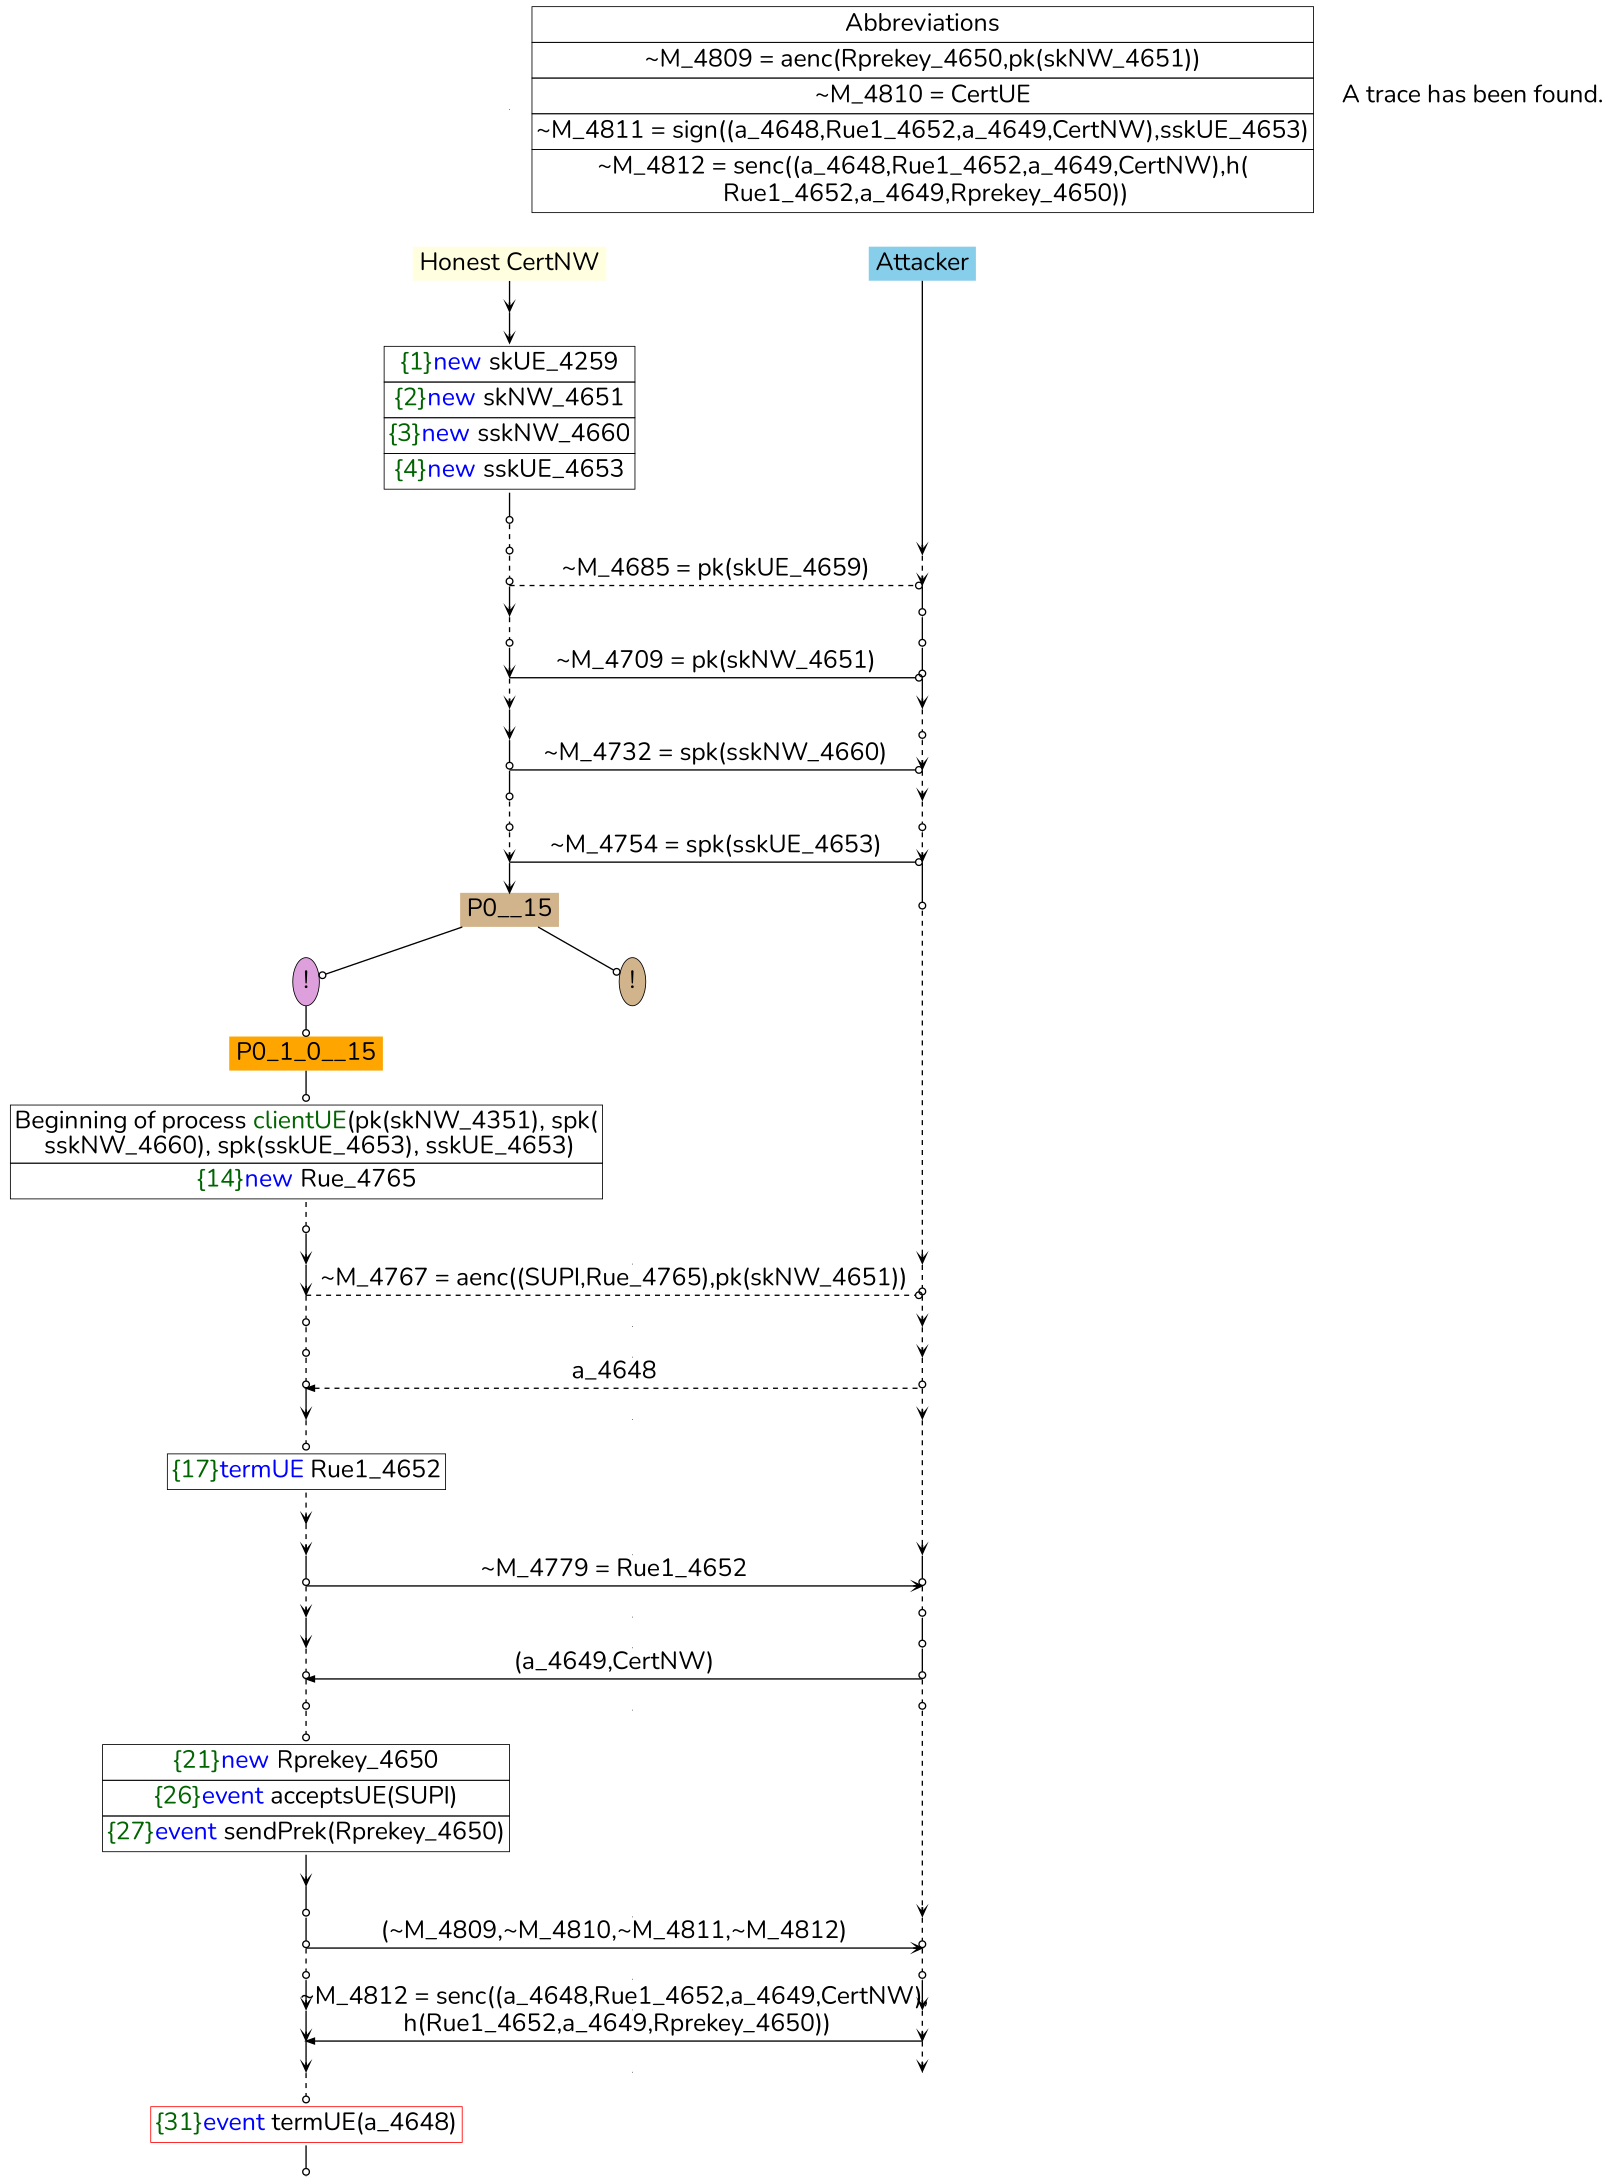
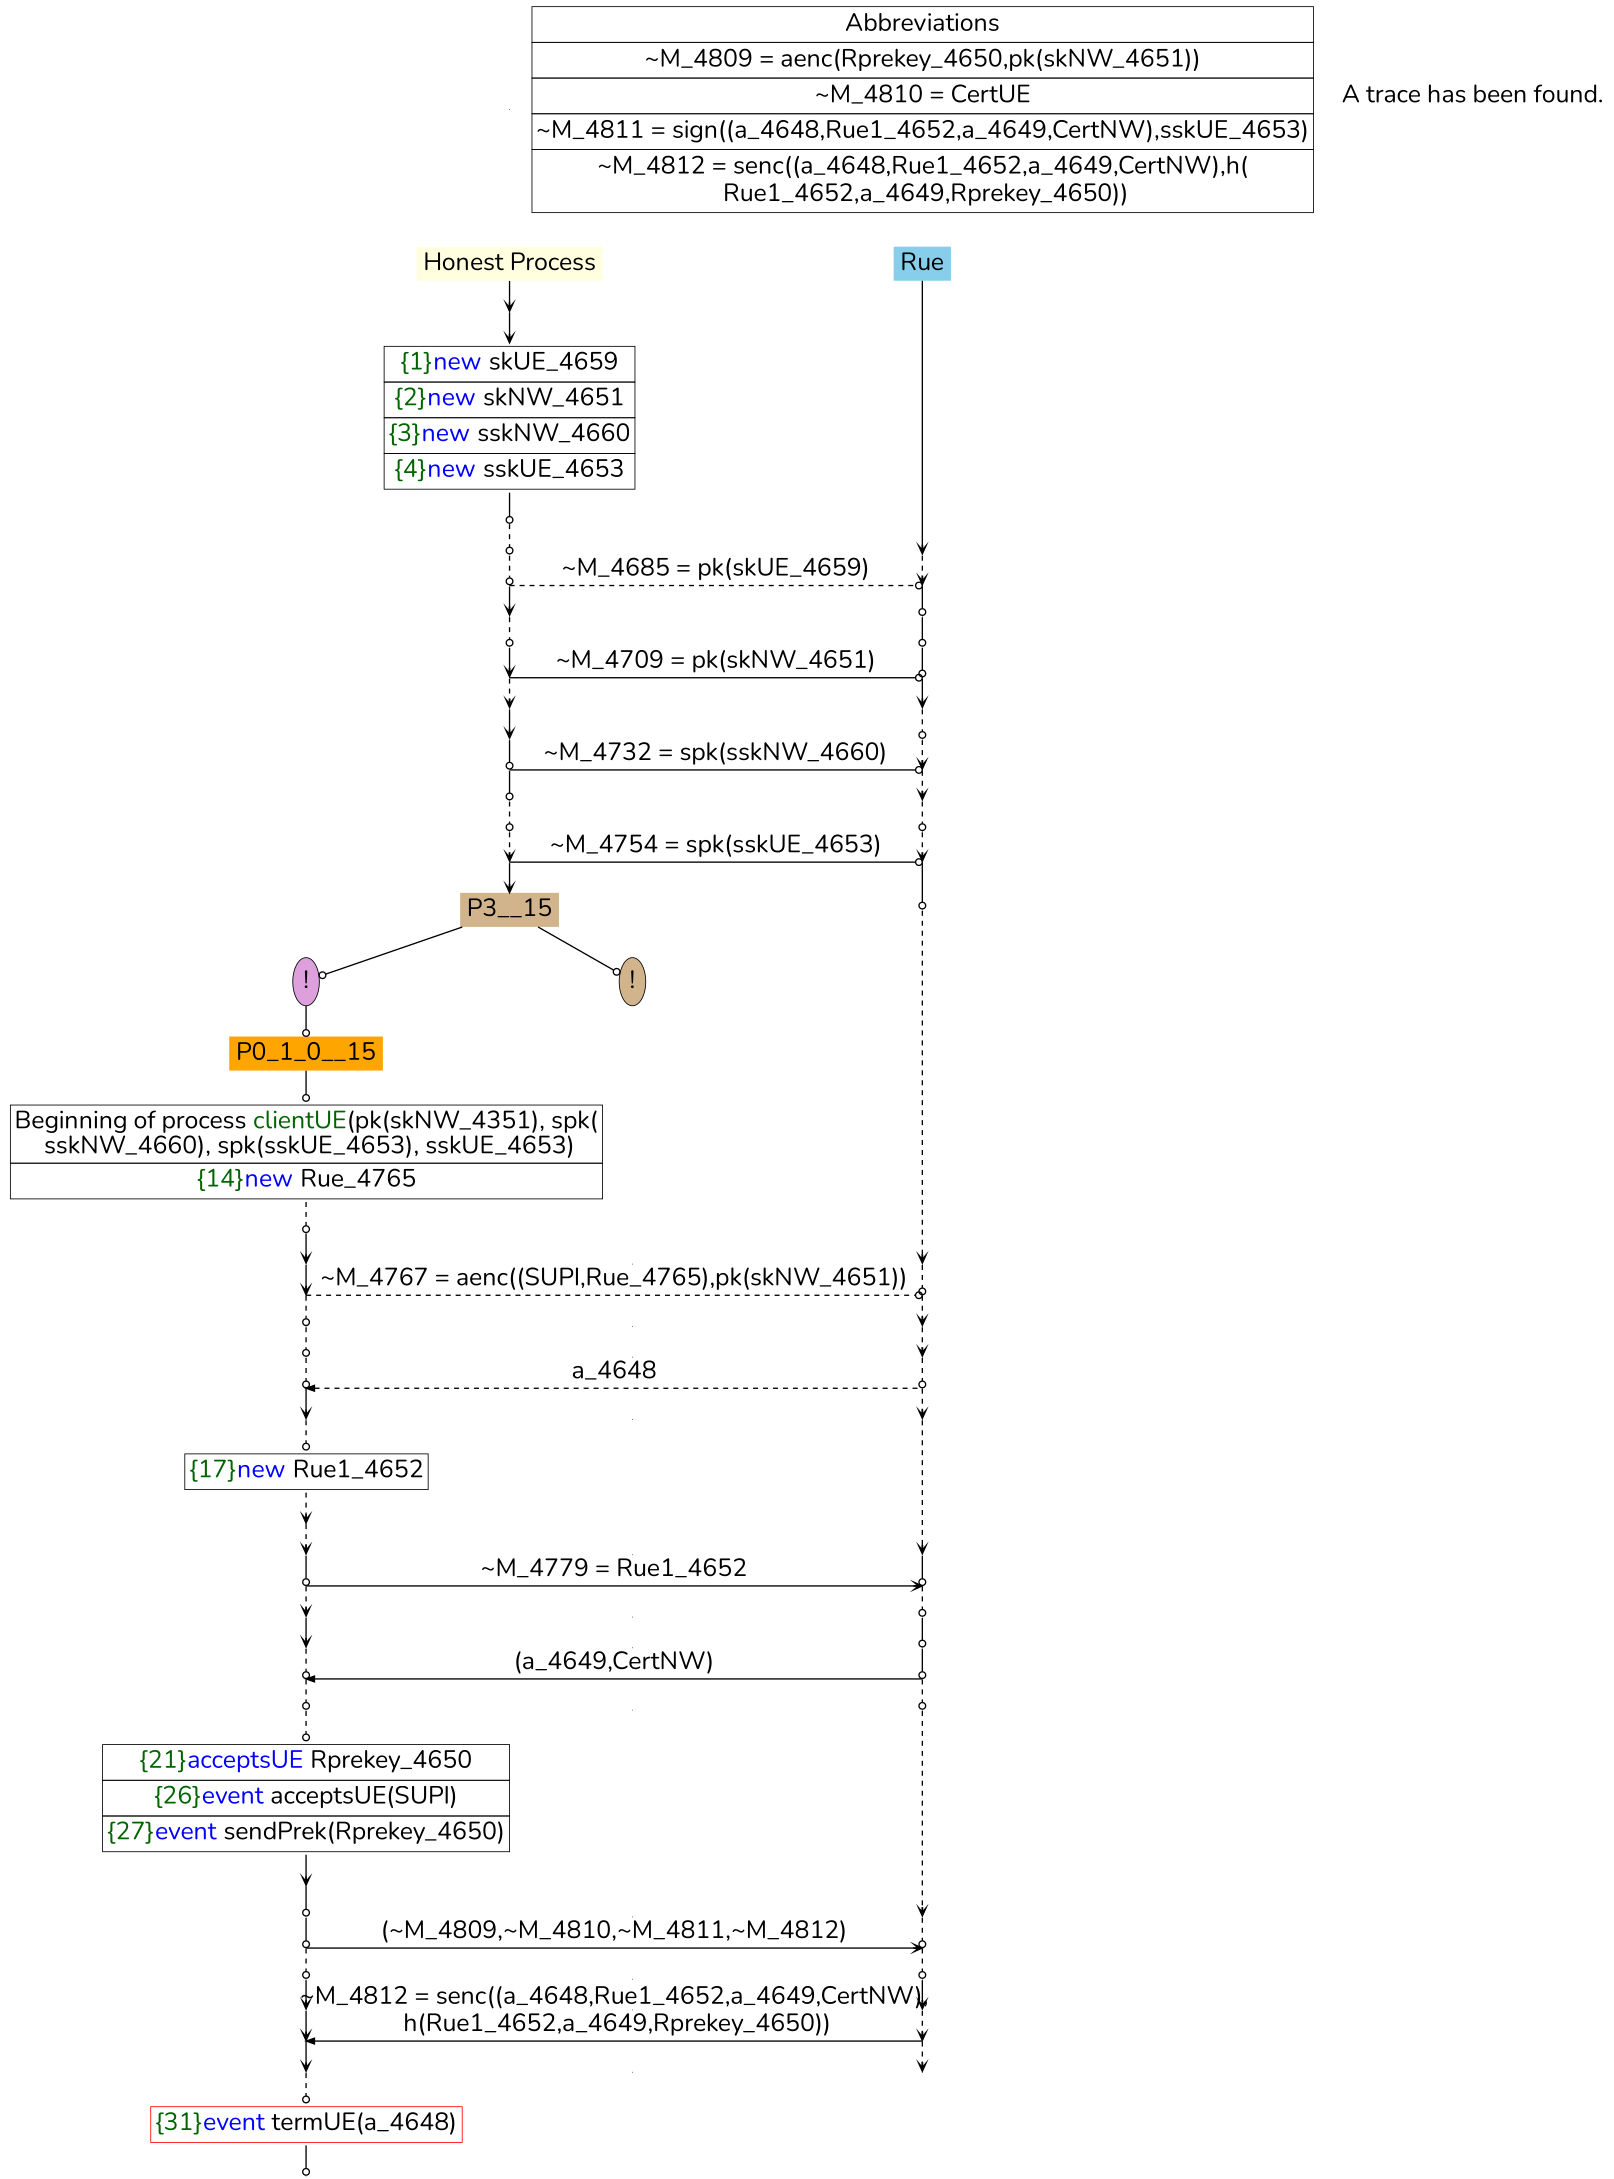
(510, 264) -> (510, 264)
(922, 264) -> (922, 264)
(554, 362) -> (554, 362)
(510, 910) -> (510, 910)
(265, 1470) -> (265, 1470)
(249, 1760) -> (249, 1760)
